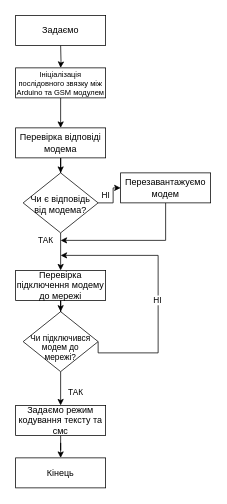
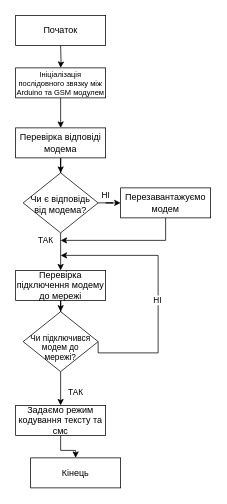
(60, 30) -> (60, 30)
(165, 188) -> (165, 203)
(60, 473) -> (75, 473)
